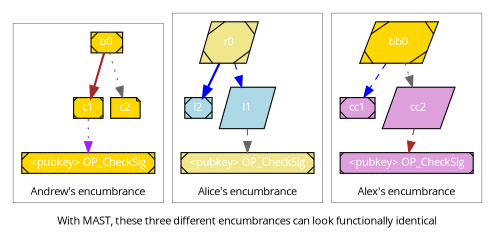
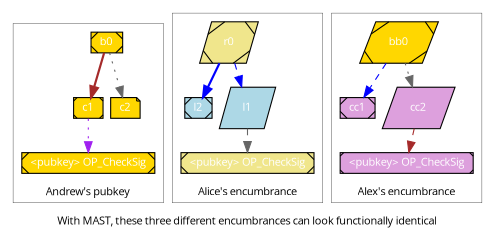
(88, 192) -> (88, 192)
